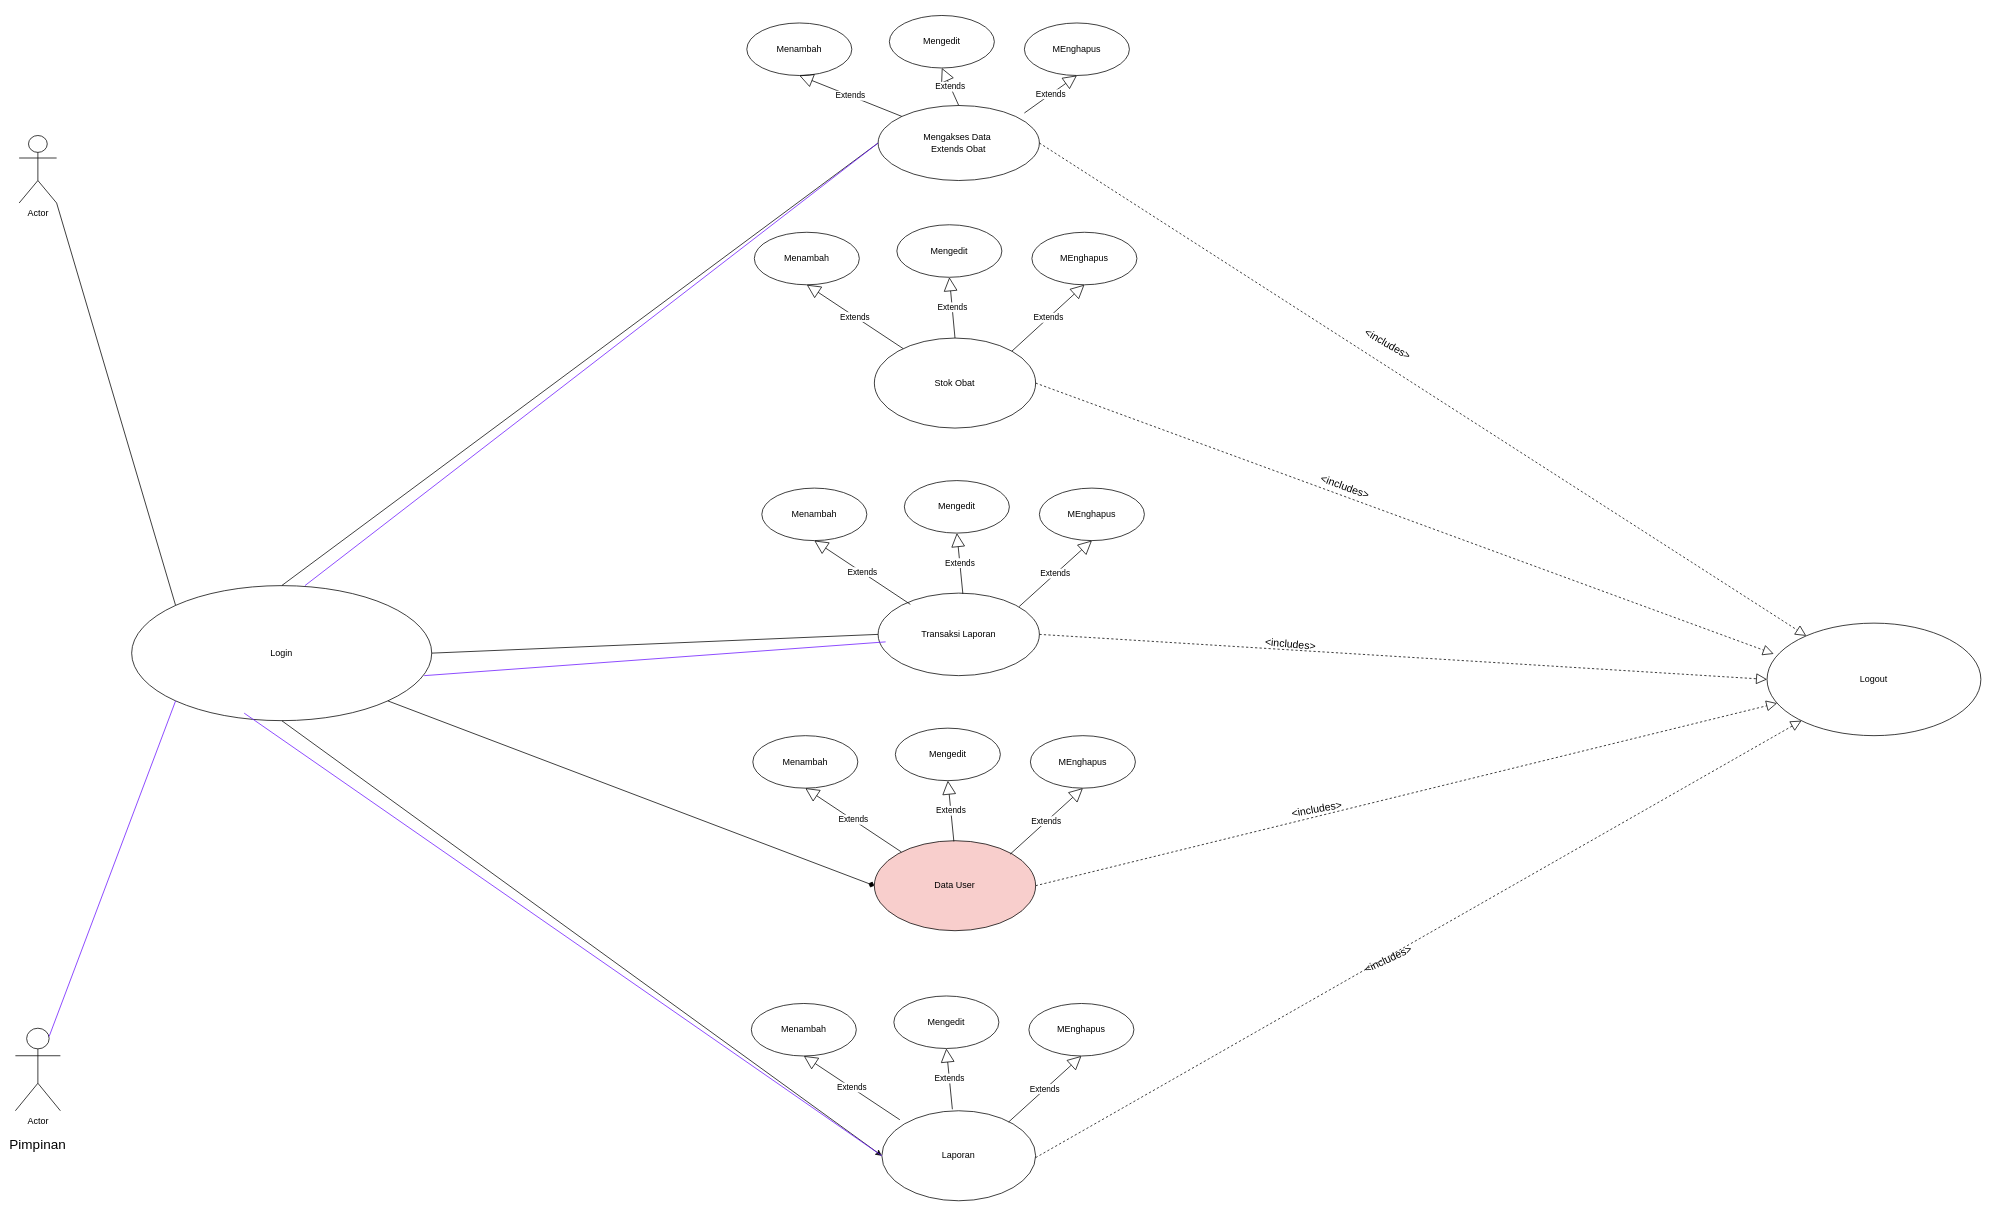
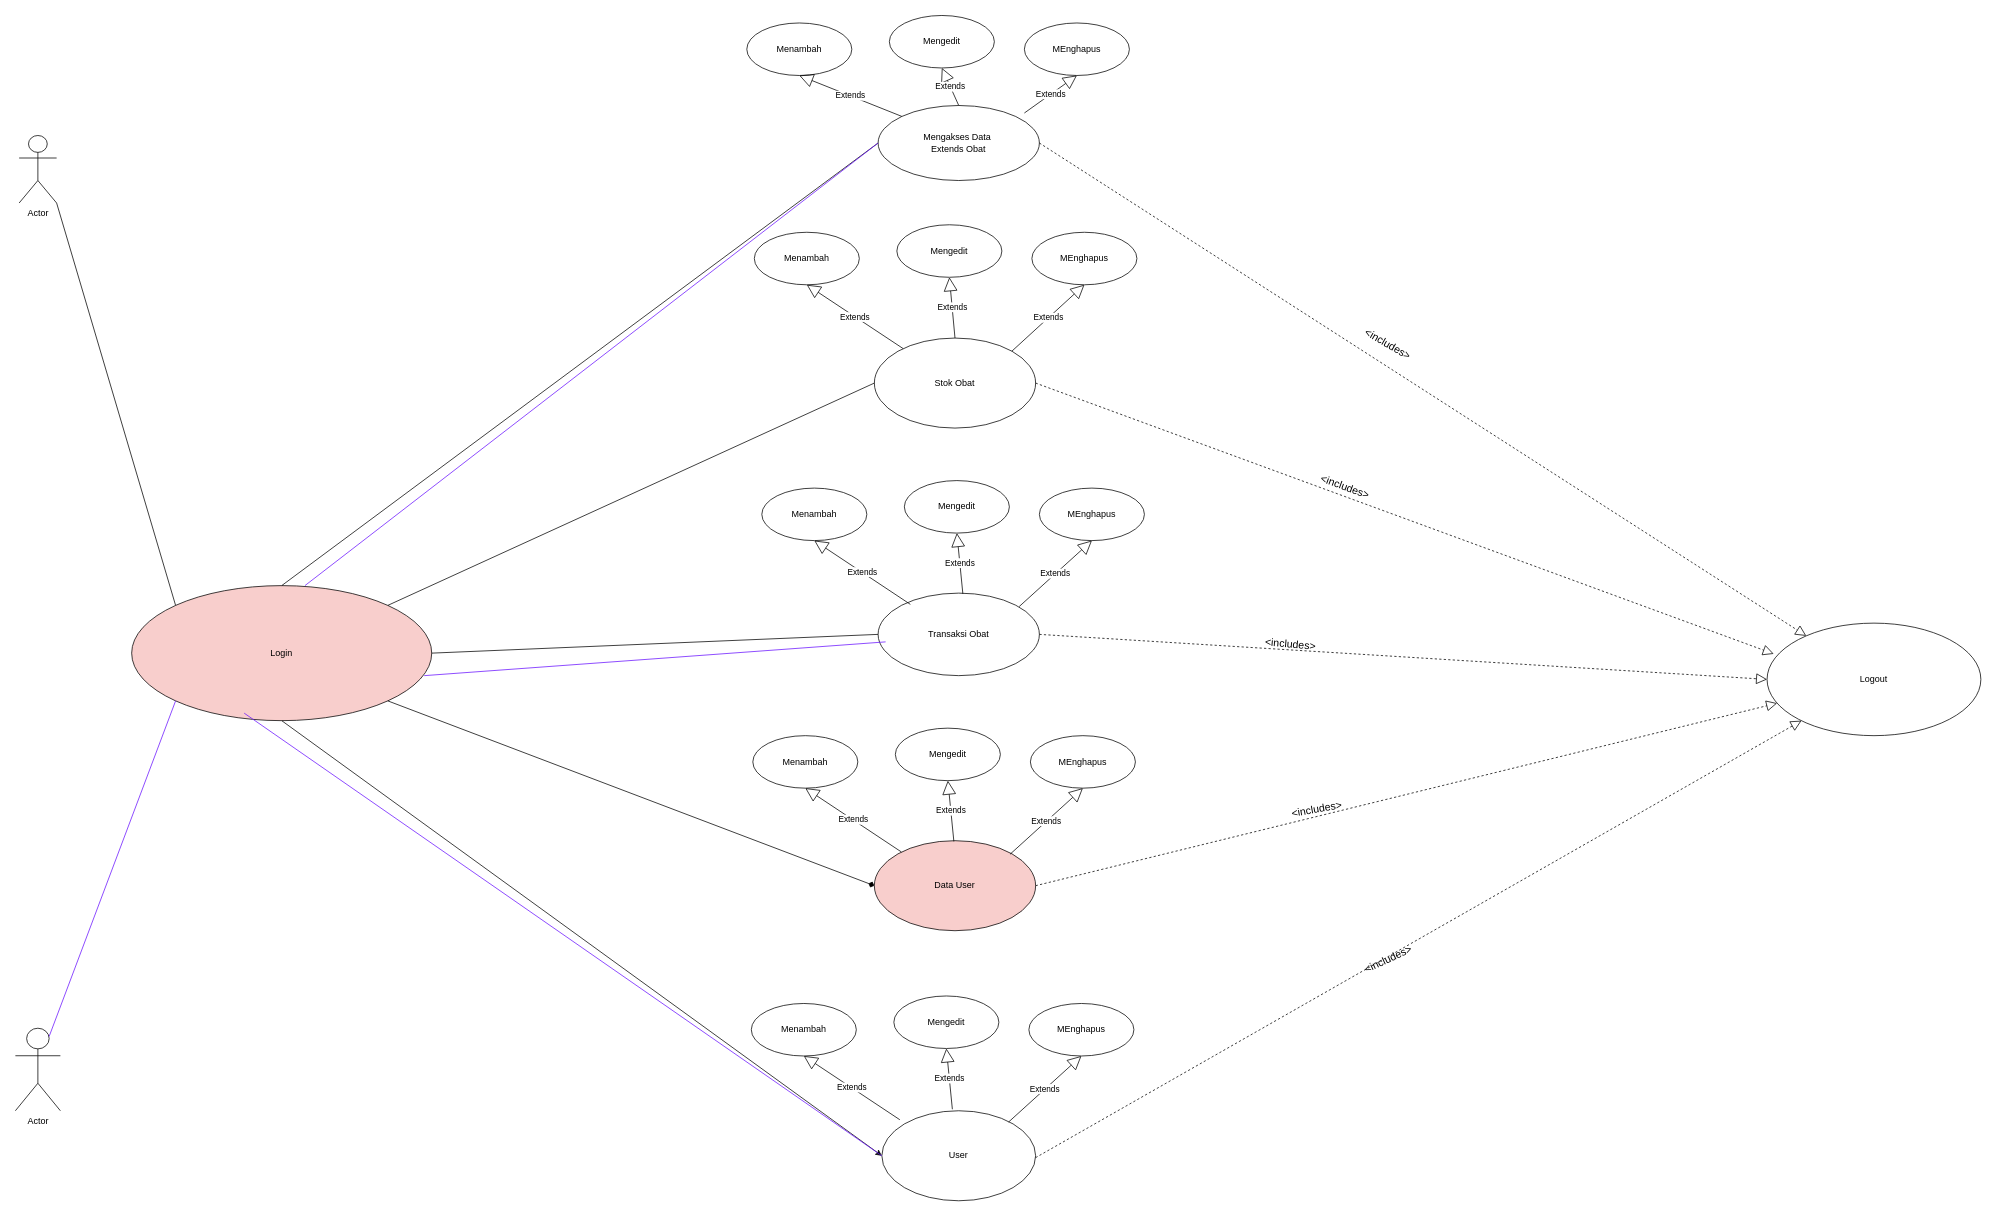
none -> (631, 494)
(959, 634) -> (959, 634)
(282, 653) -> (282, 653)
(38, 1144) -> none
(959, 1155) -> (959, 1155)
